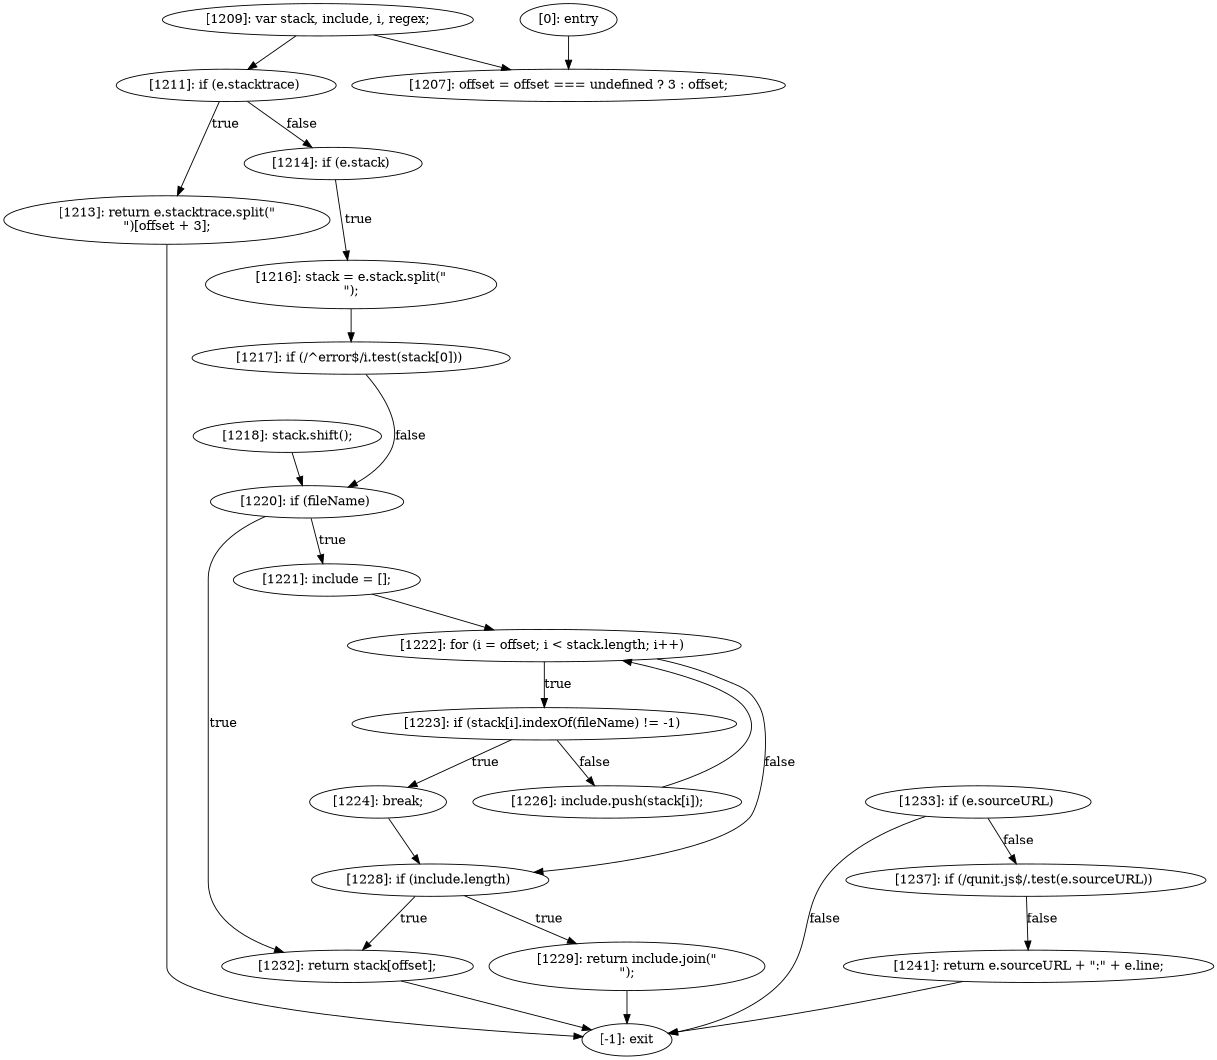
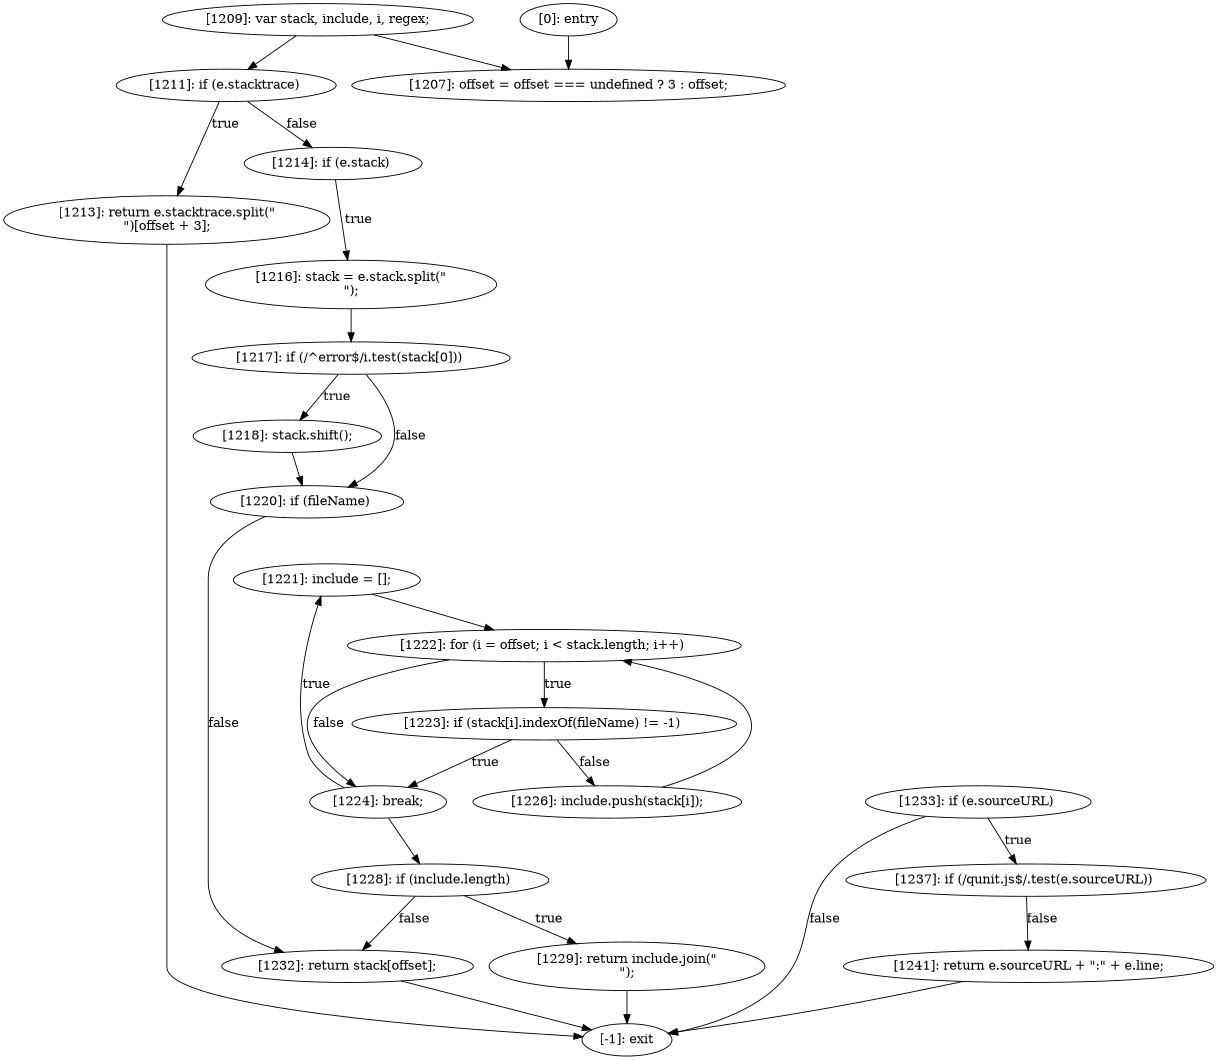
none -> (322, 394)
(316, 536) -> (301, 704)
(224, 724) -> (224, 724)
(753, 811) -> (336, 691)
(1018, 841) -> (1018, 841)
(414, 919) -> (414, 919)
